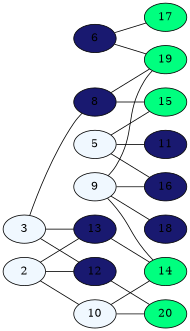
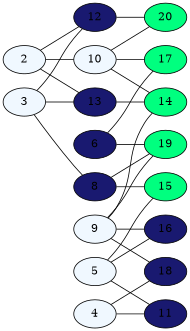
none -> (130, 60)
none -> (95, 314)
